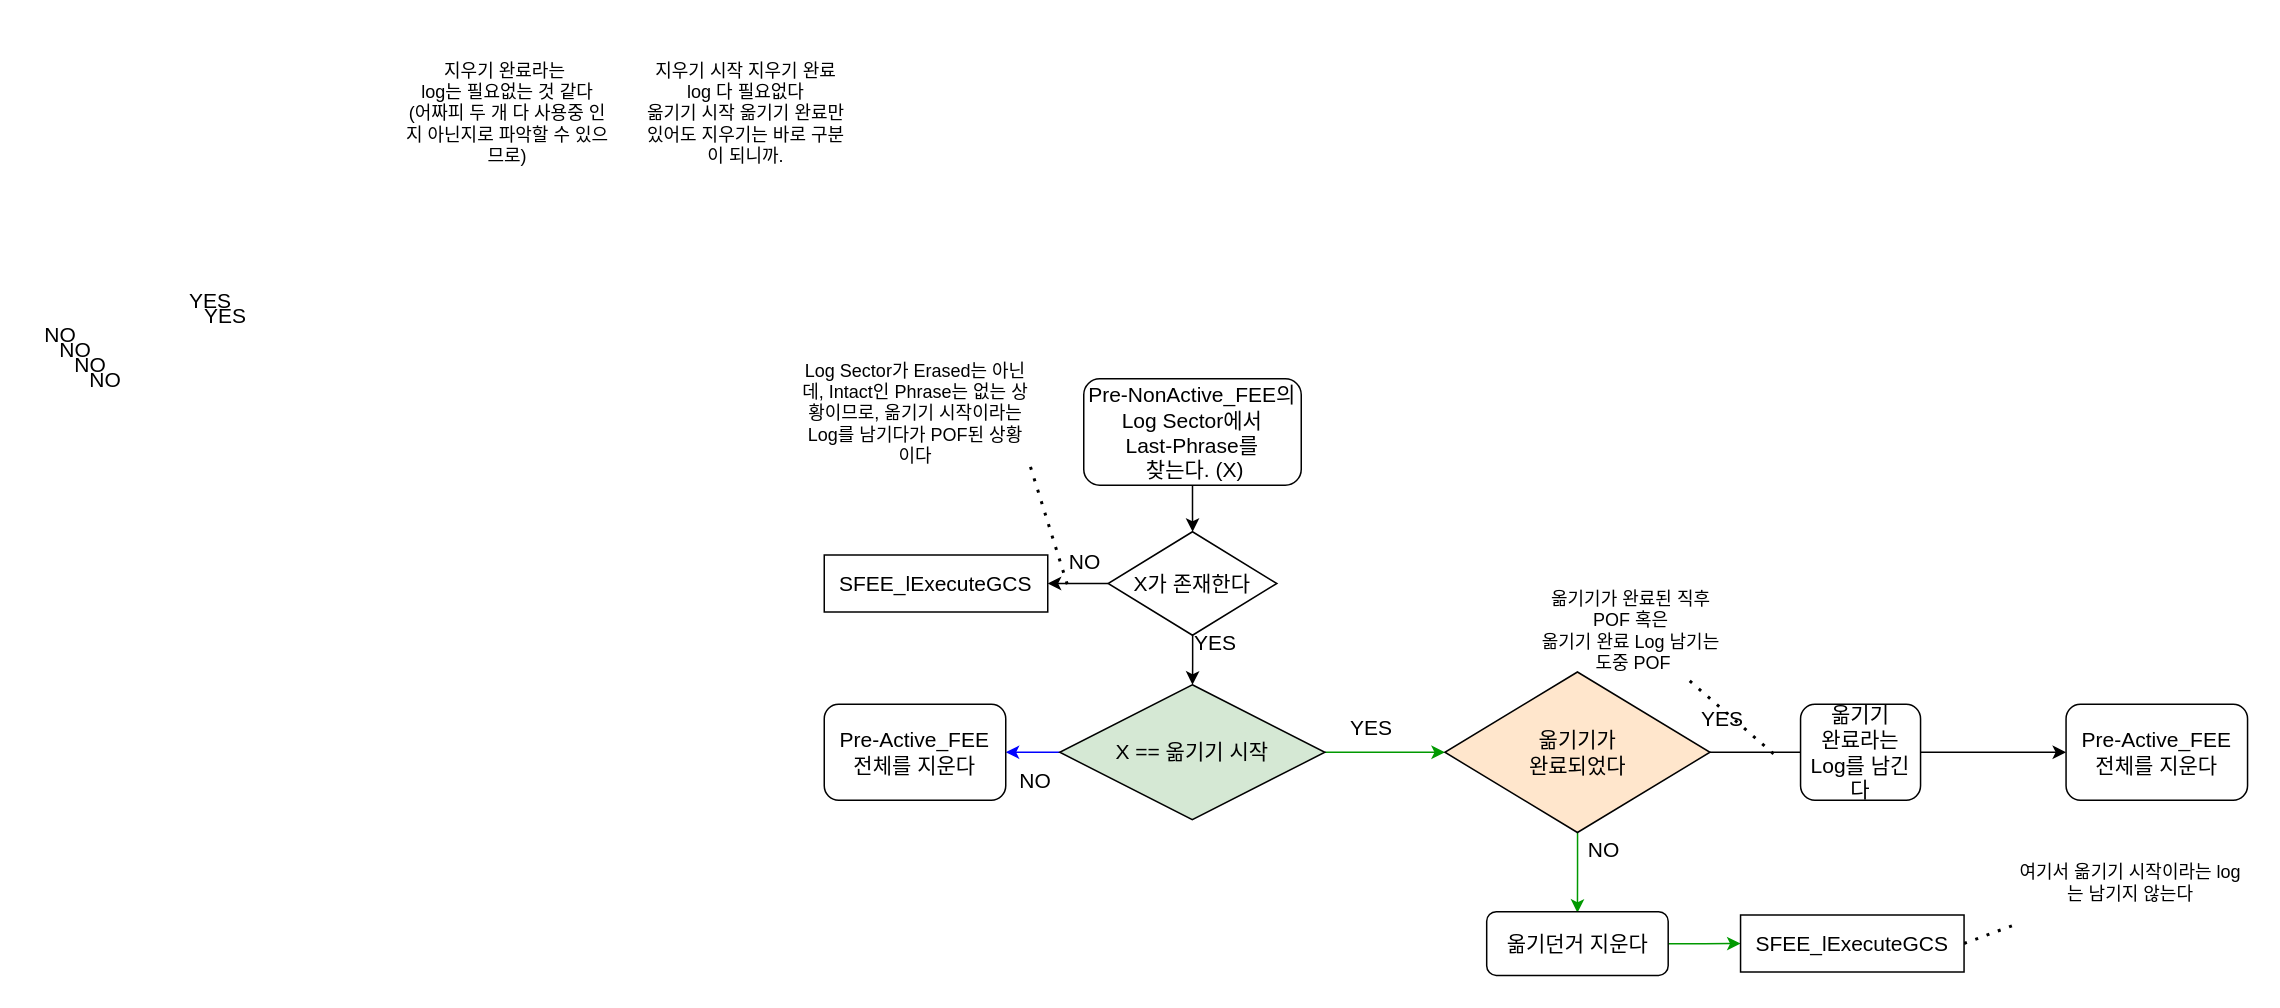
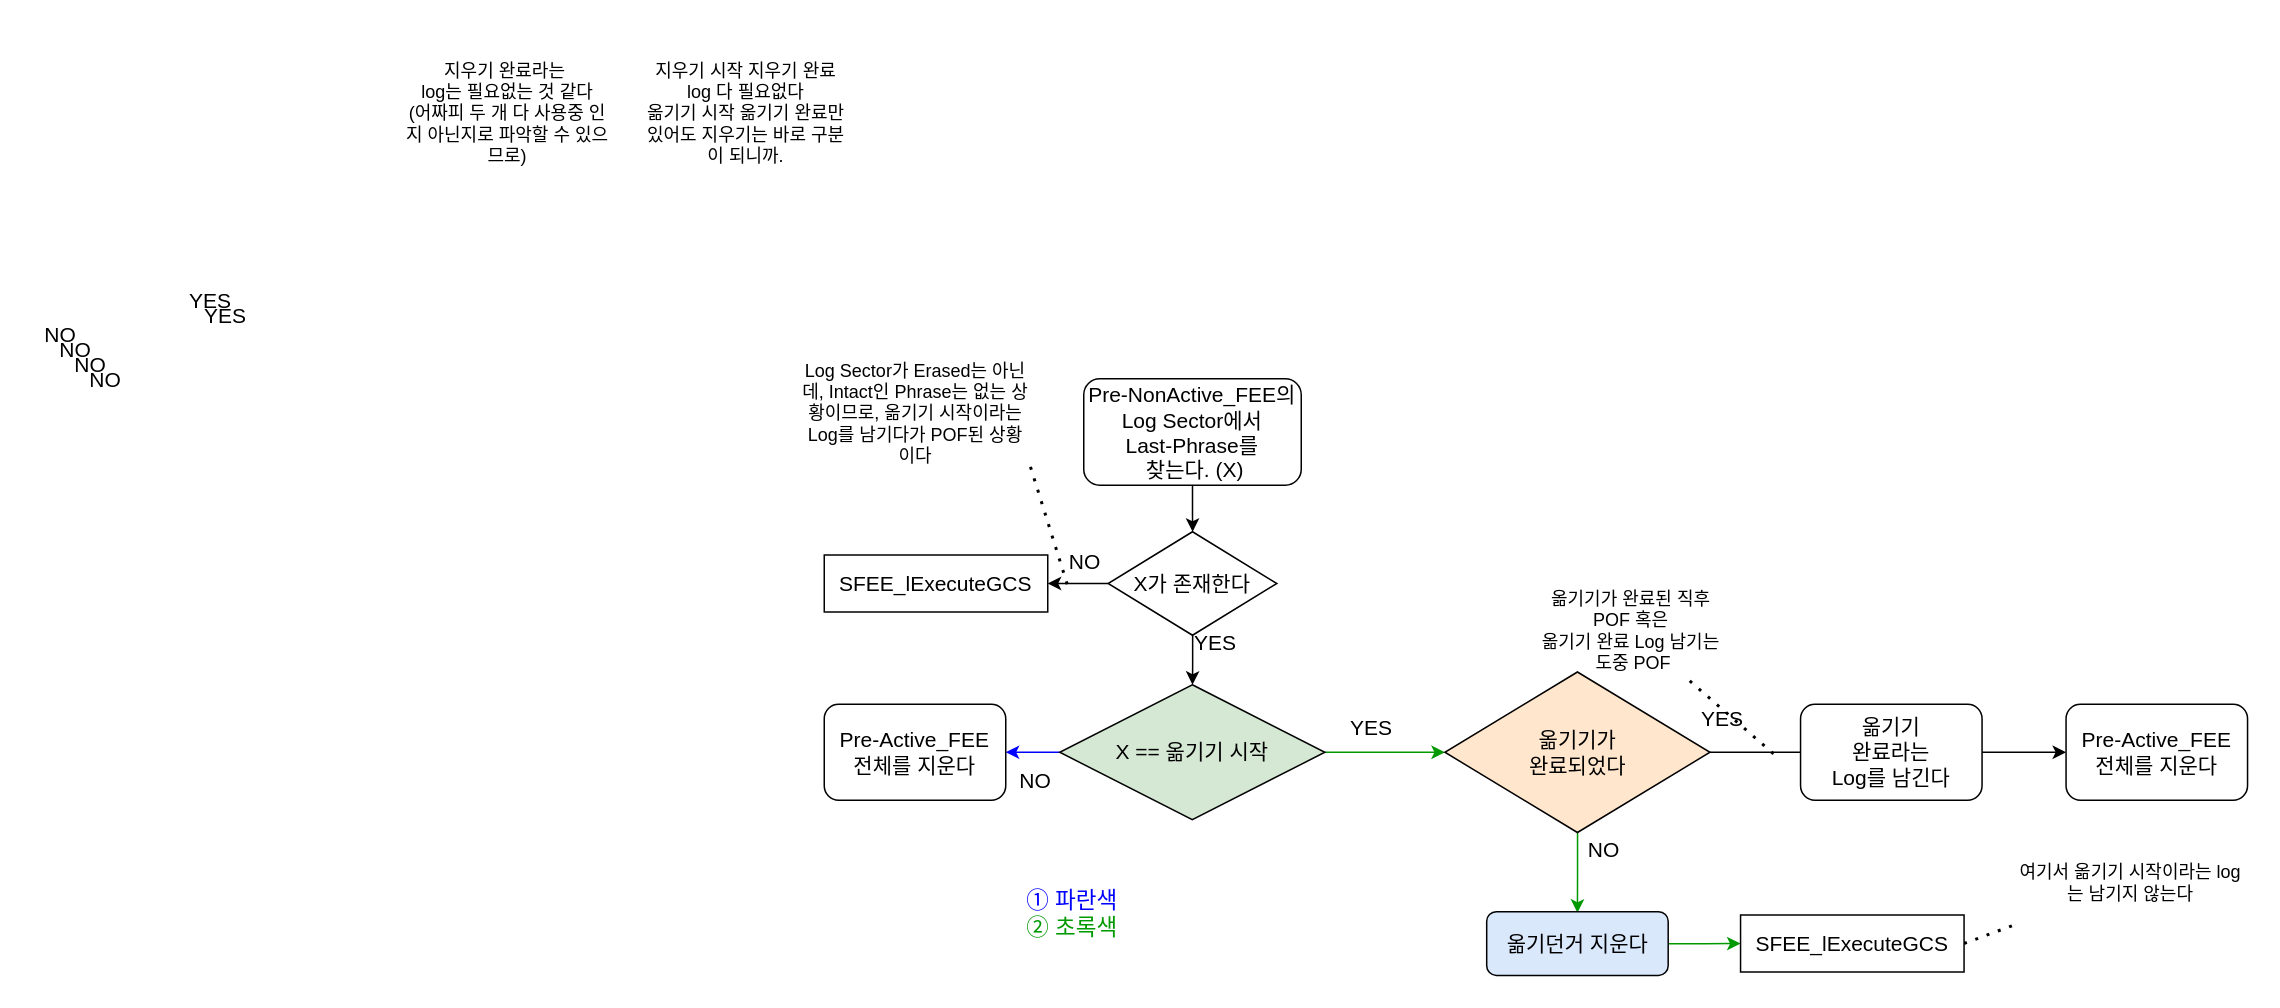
(1861, 752) -> (1891, 752)
none -> (1073, 912)
(1577, 944) -> (1577, 944)
